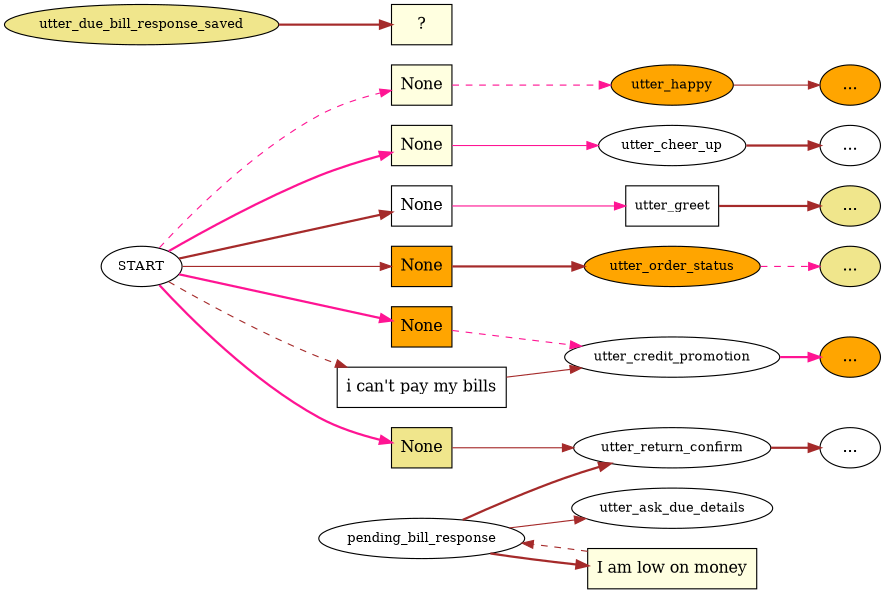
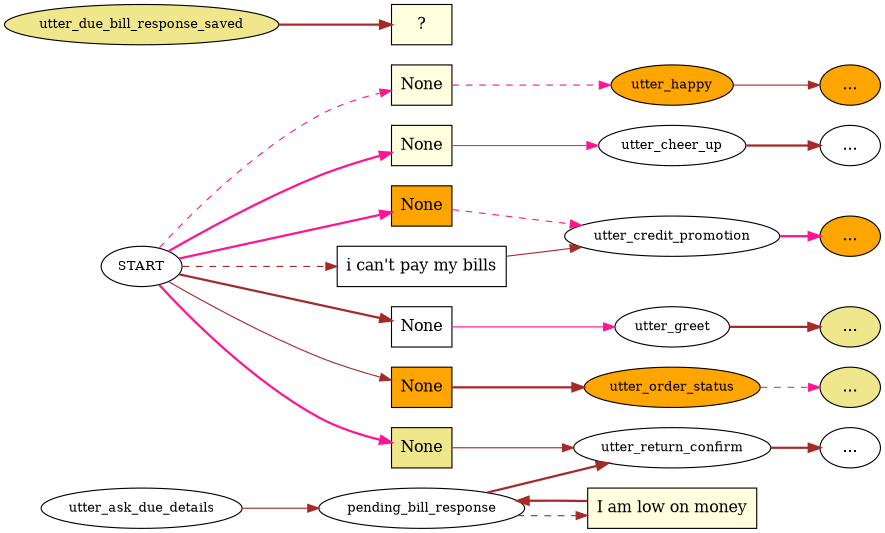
(672, 206) -> (672, 327)
(542, 524) -> (275, 508)
(560, 548) -> (558, 501)
(533, 559) -> (547, 516)
